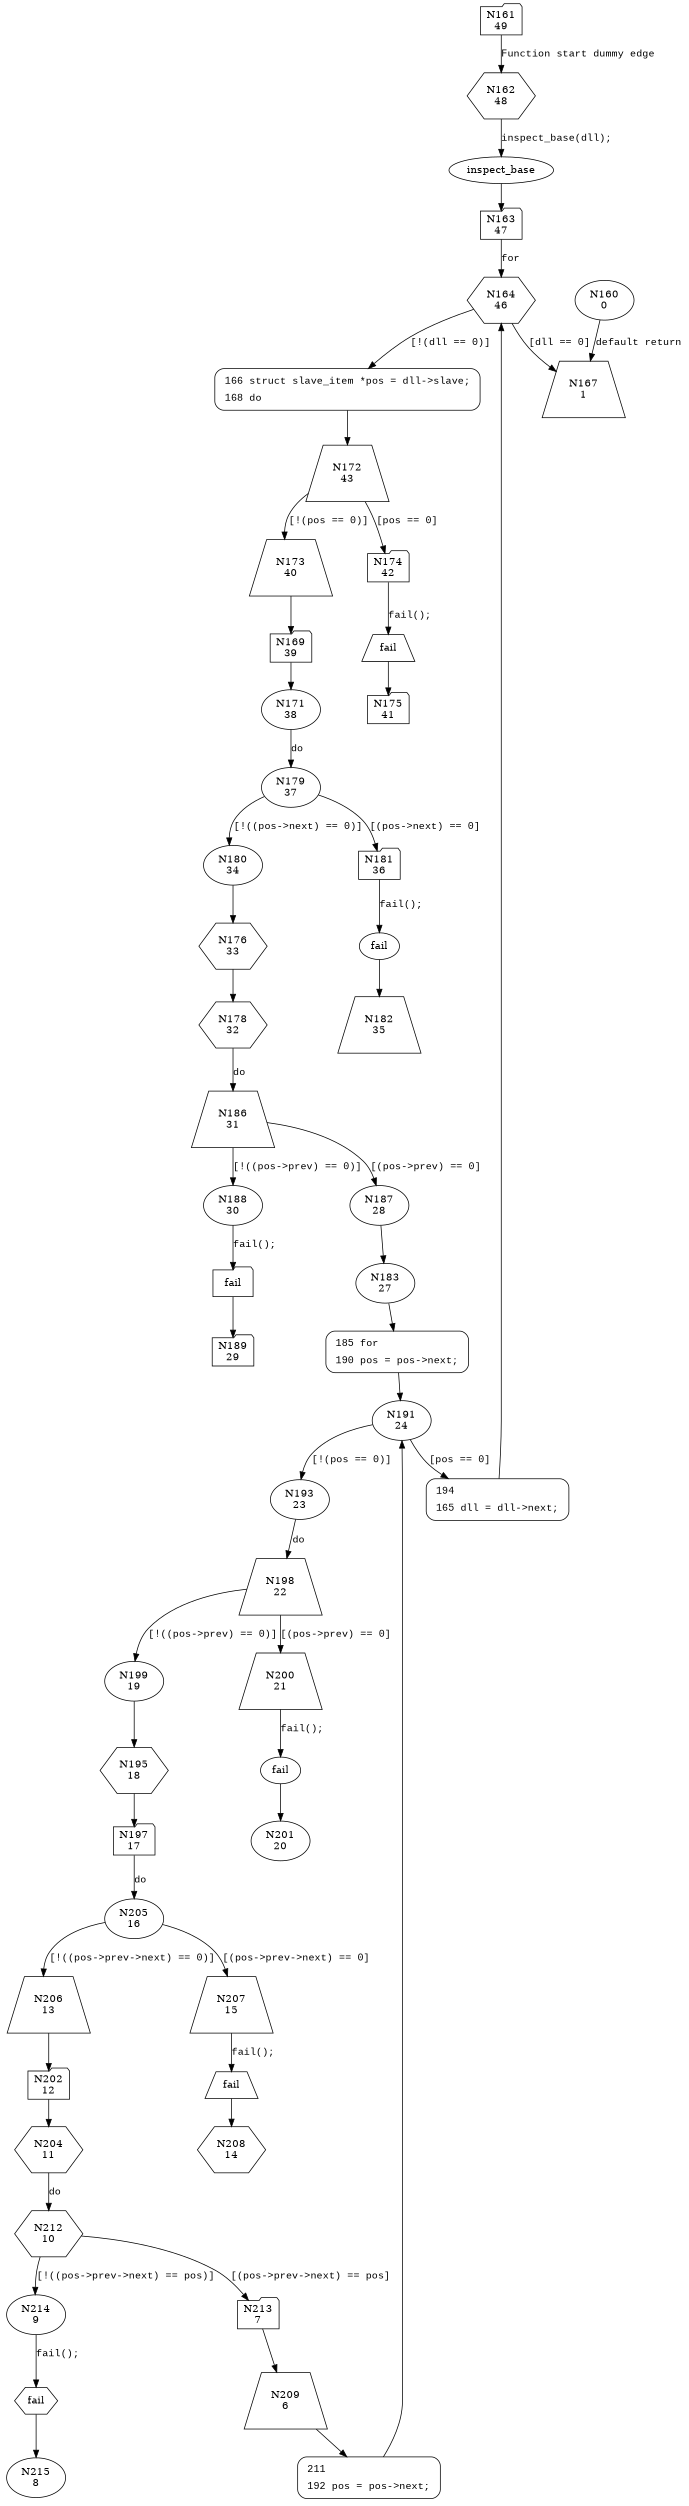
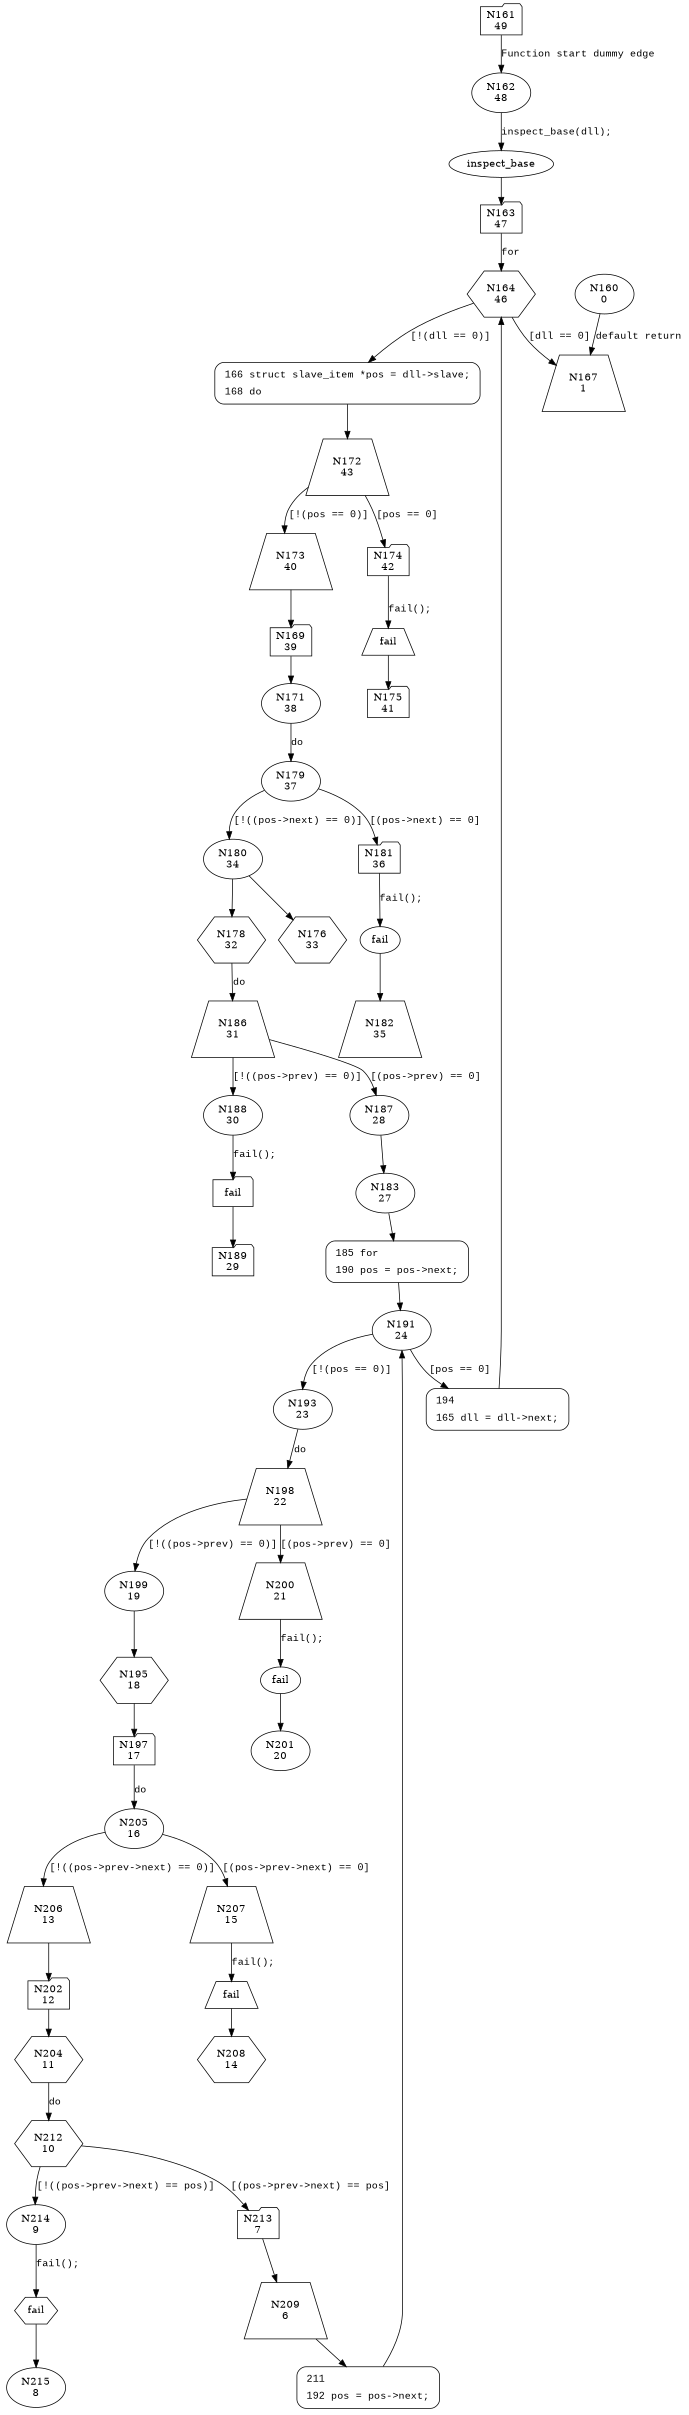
(501, 96) -> (501, 93)
(233, 982) -> (232, 894)
